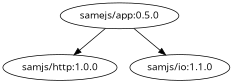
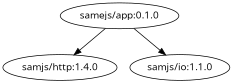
(120, 16) -> (120, 16)
(60, 67) -> (60, 67)
